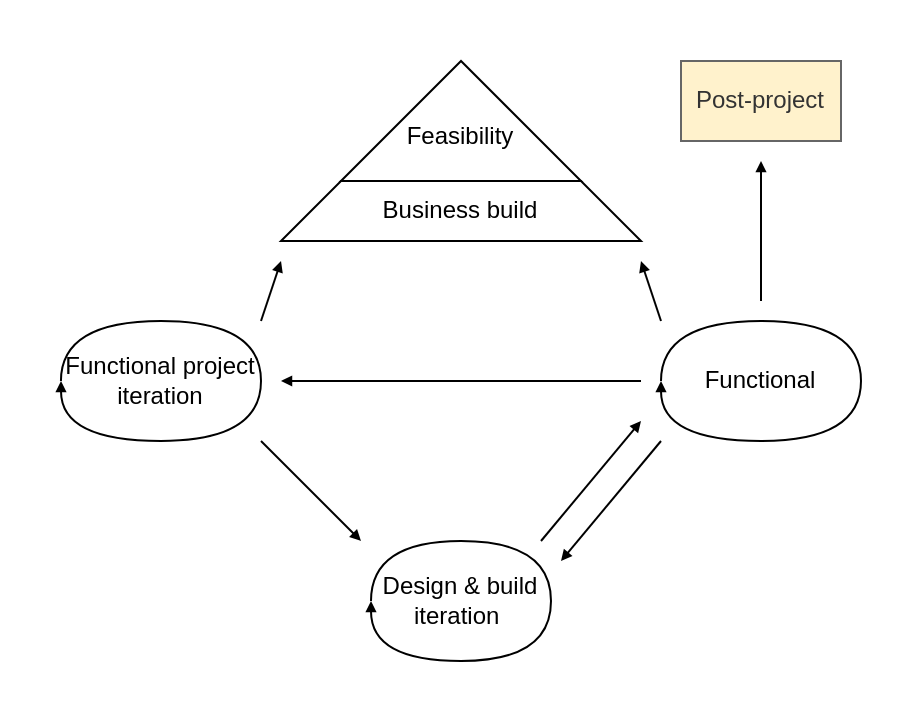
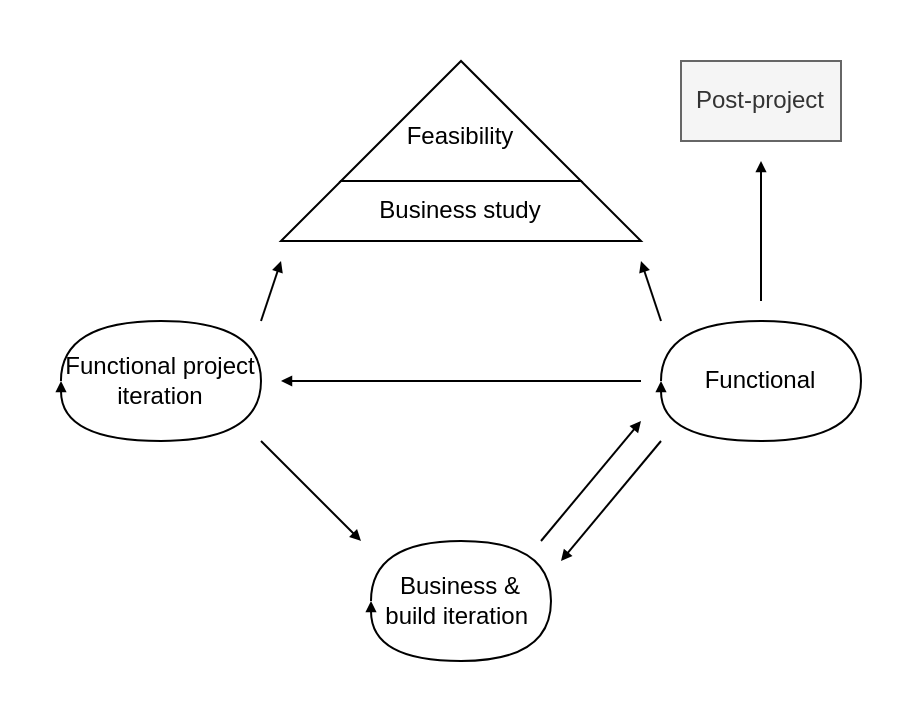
(761, 101) -> (761, 101)
(461, 211) -> (461, 211)
(461, 601) -> (461, 601)
